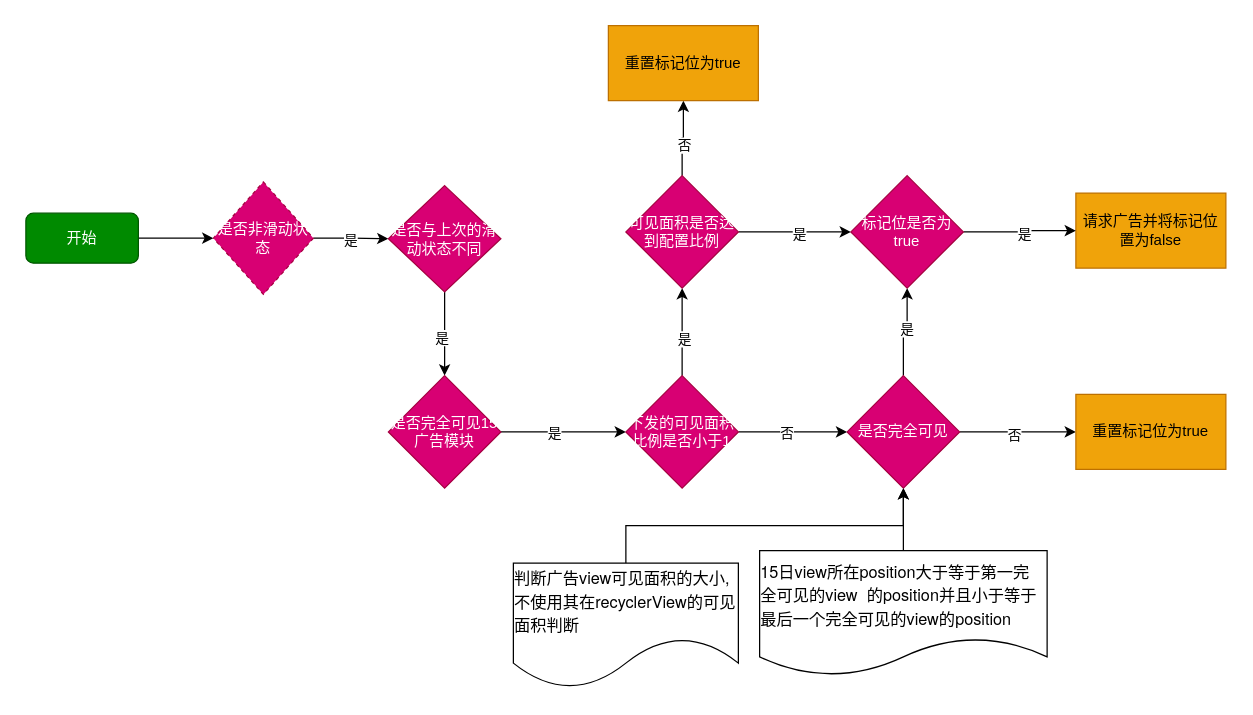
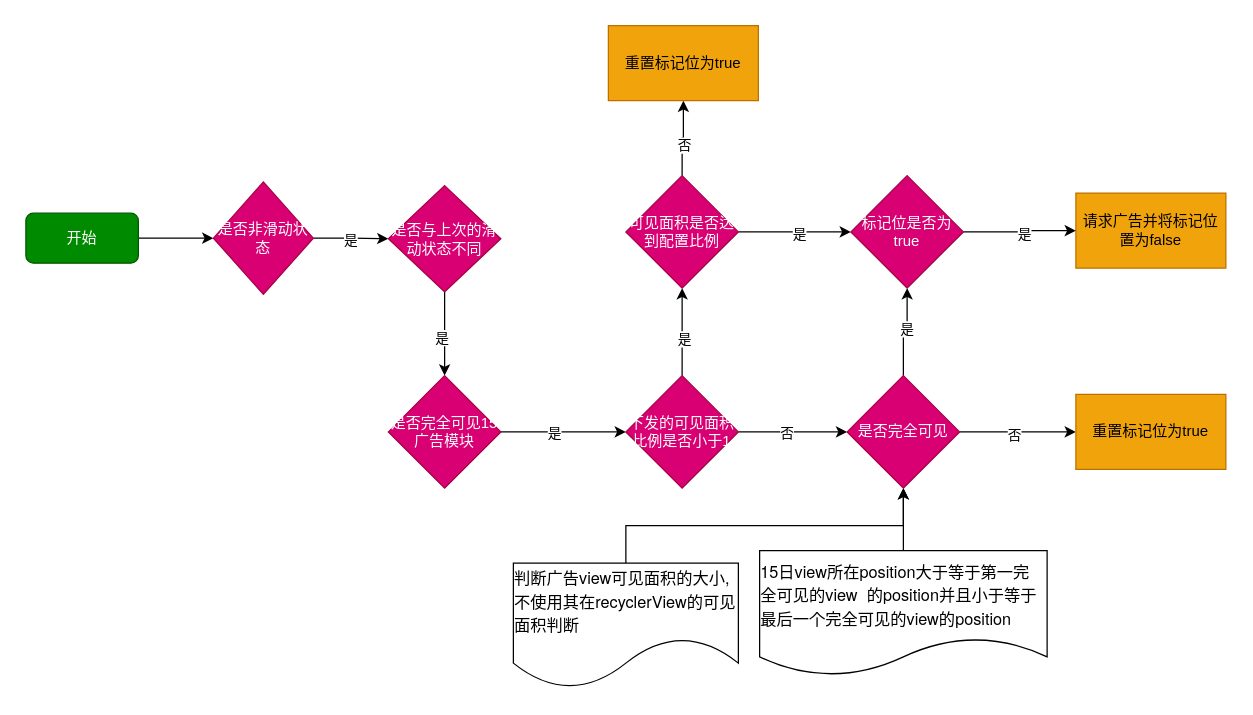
(263, 238) -> (263, 238)
